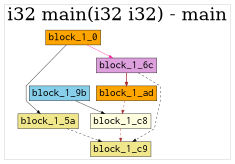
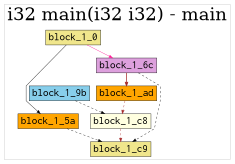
(73, 38) -> (73, 38)
(88, 107) -> (88, 107)
(48, 121) -> (48, 121)
